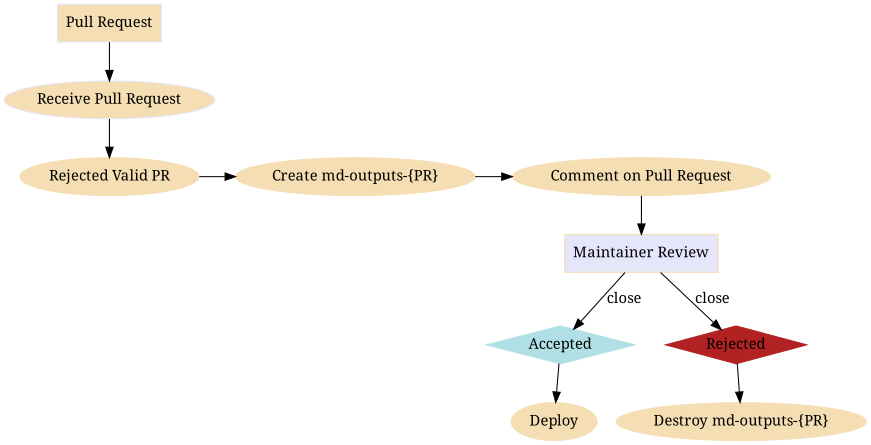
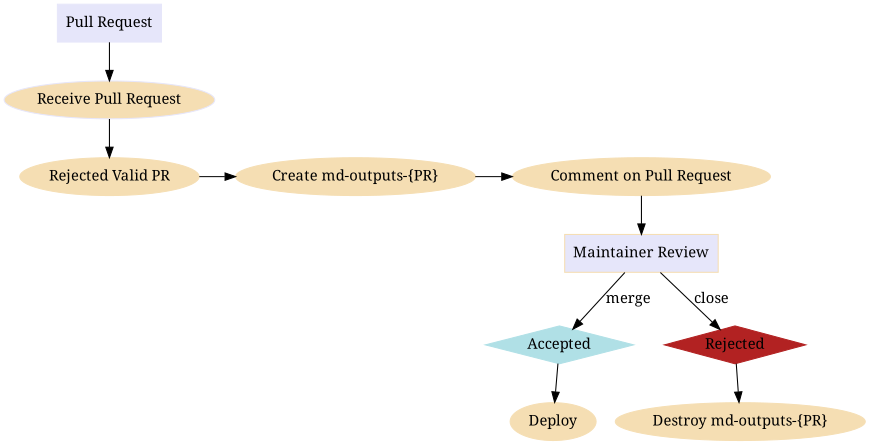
(109, 23) -> (109, 23)
(625, 299) -> (628, 299)
